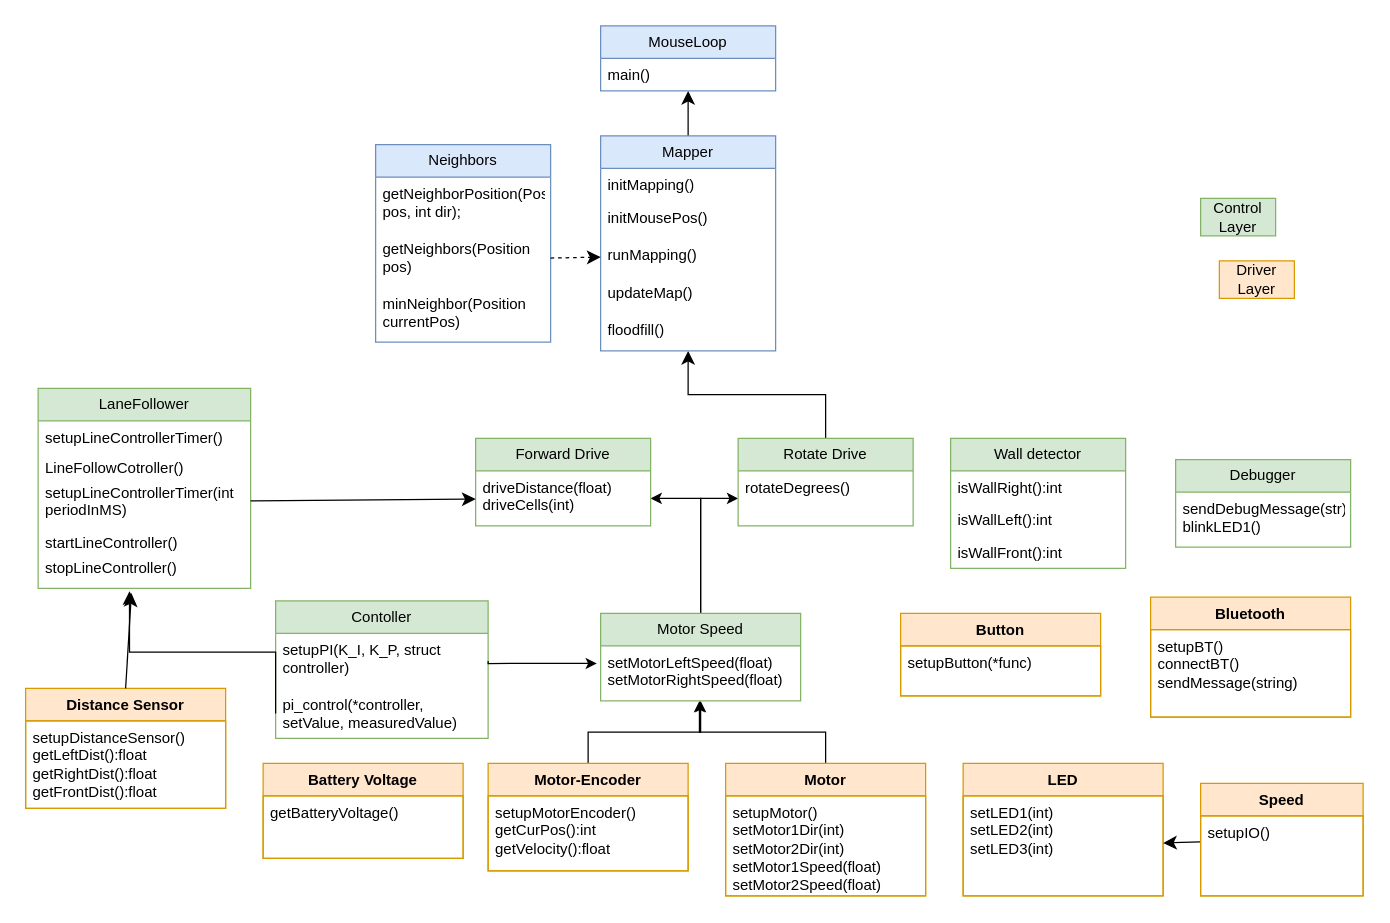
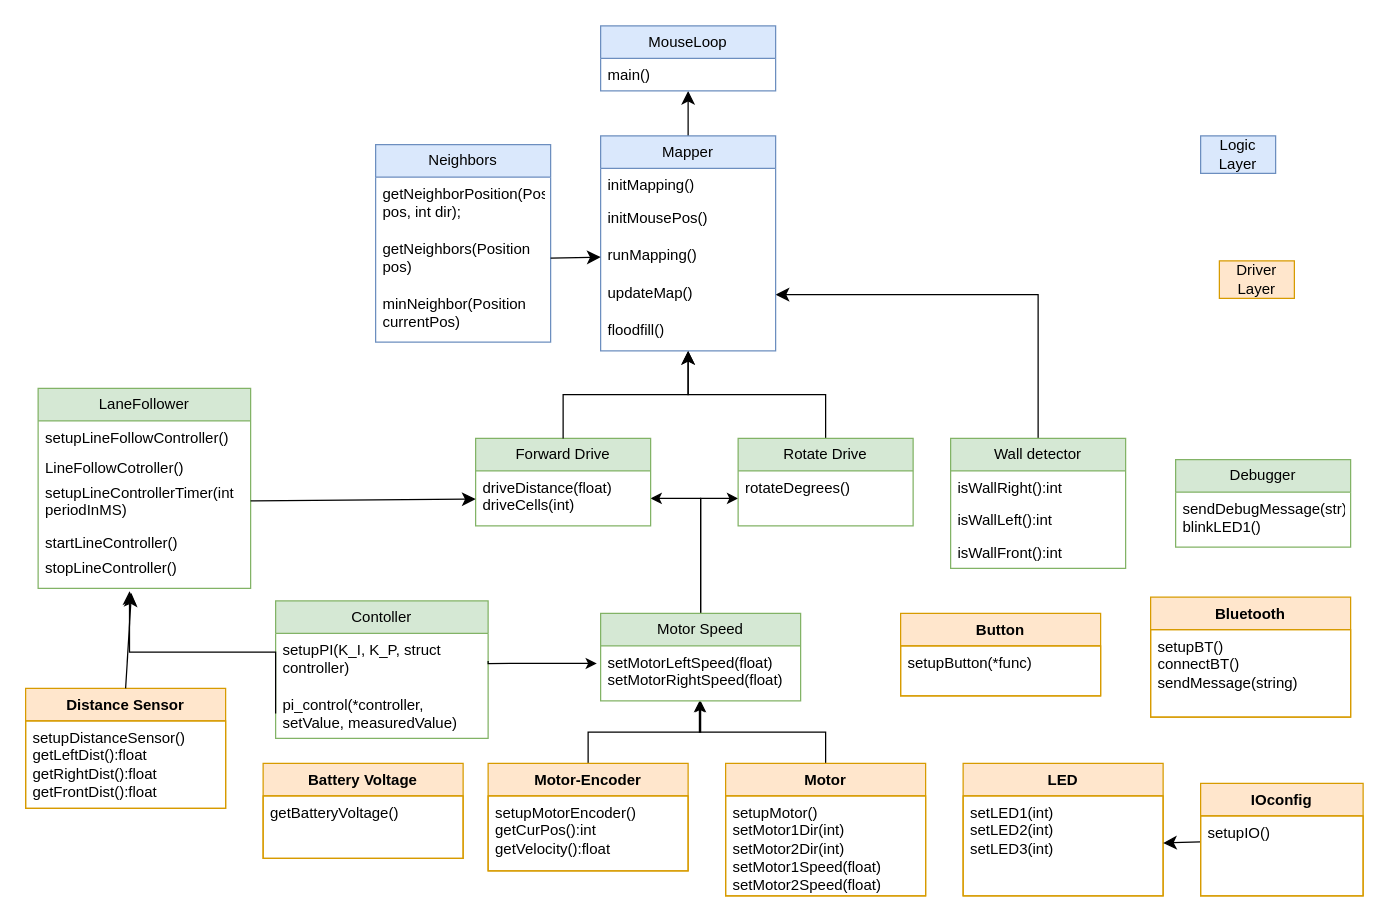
none -> (1238, 154)
(1238, 217) -> none
(570, 257) -> (570, 257)
none -> (984, 294)
none -> (602, 394)
(146, 447) -> (146, 447)
(1282, 801) -> (1282, 801)
